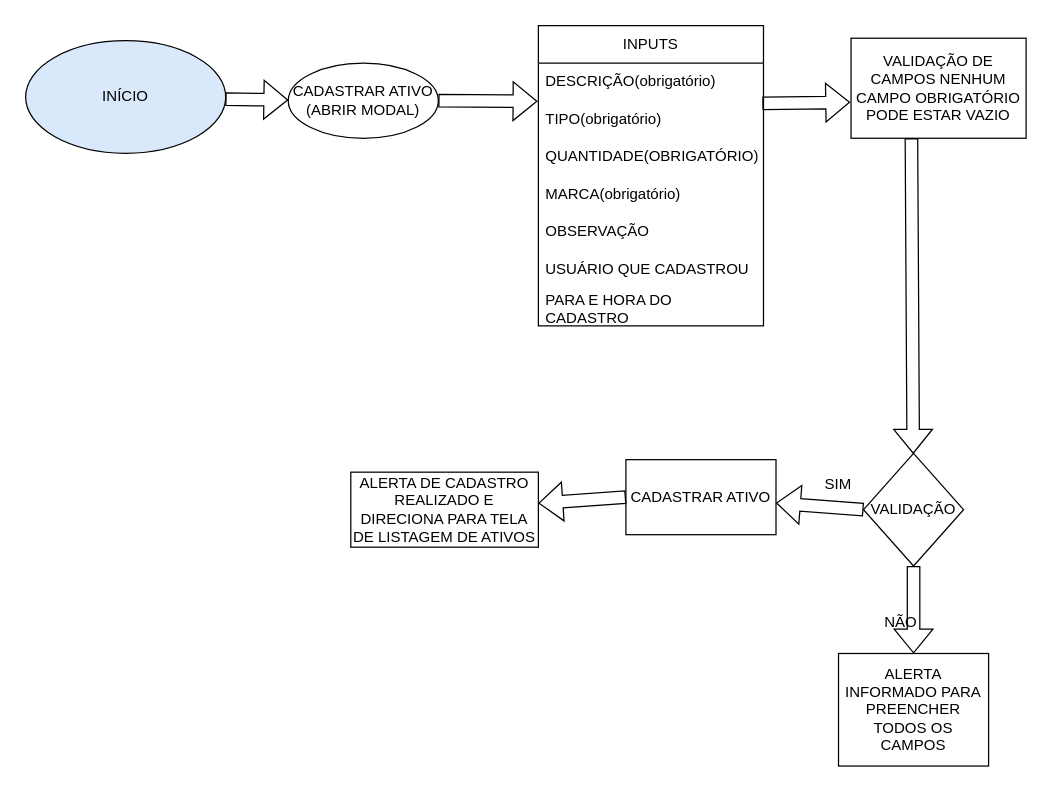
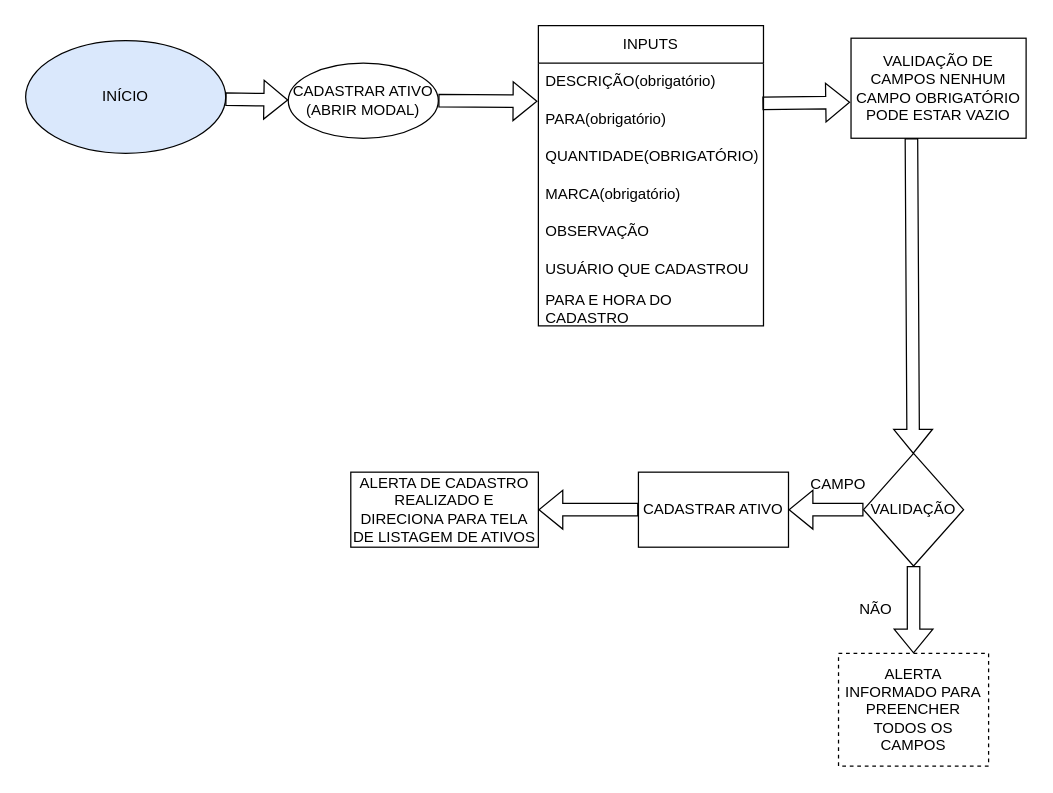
(613, 119) -> (613, 119)
(838, 484) -> (838, 484)
(701, 497) -> (713, 509)
(901, 622) -> (876, 609)
(913, 709) -> (913, 709)
